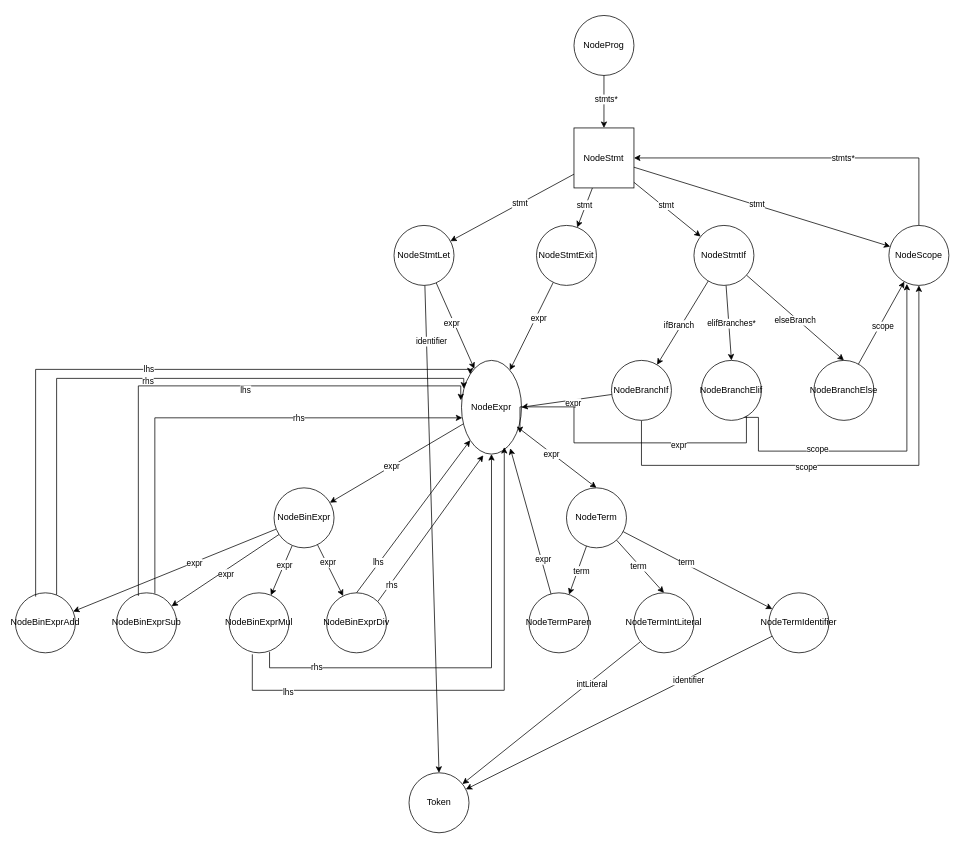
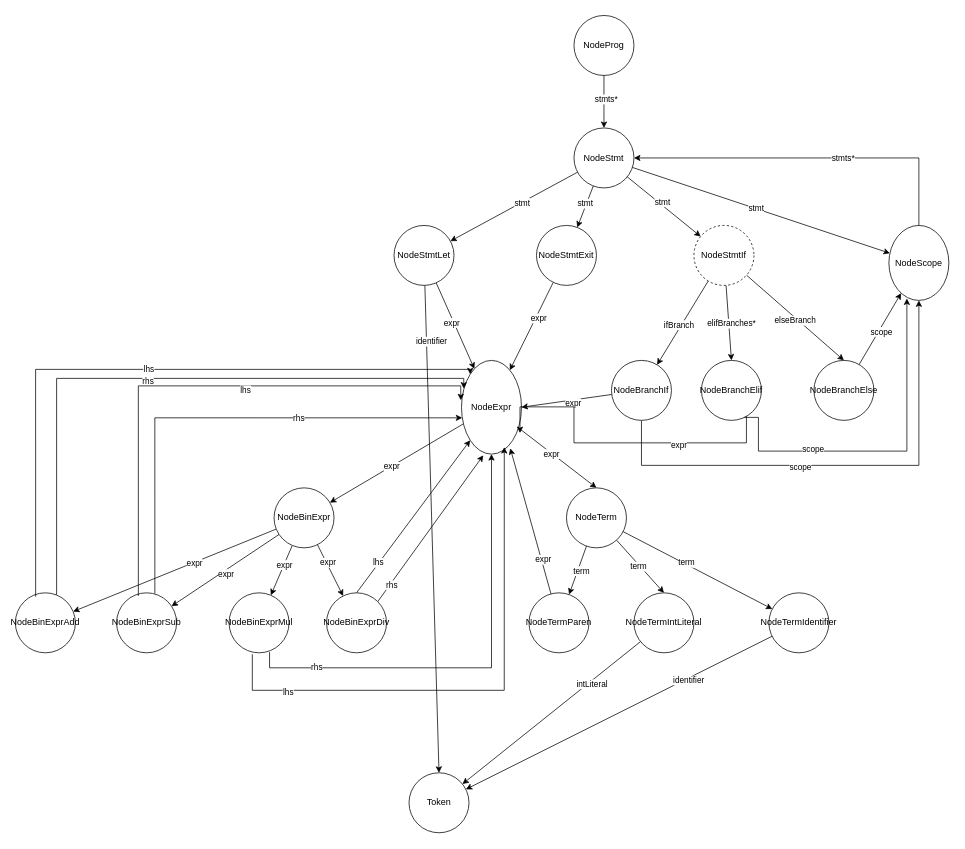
(604, 158) -> (604, 158)
(724, 255) -> (724, 255)
(919, 255) -> (919, 263)
